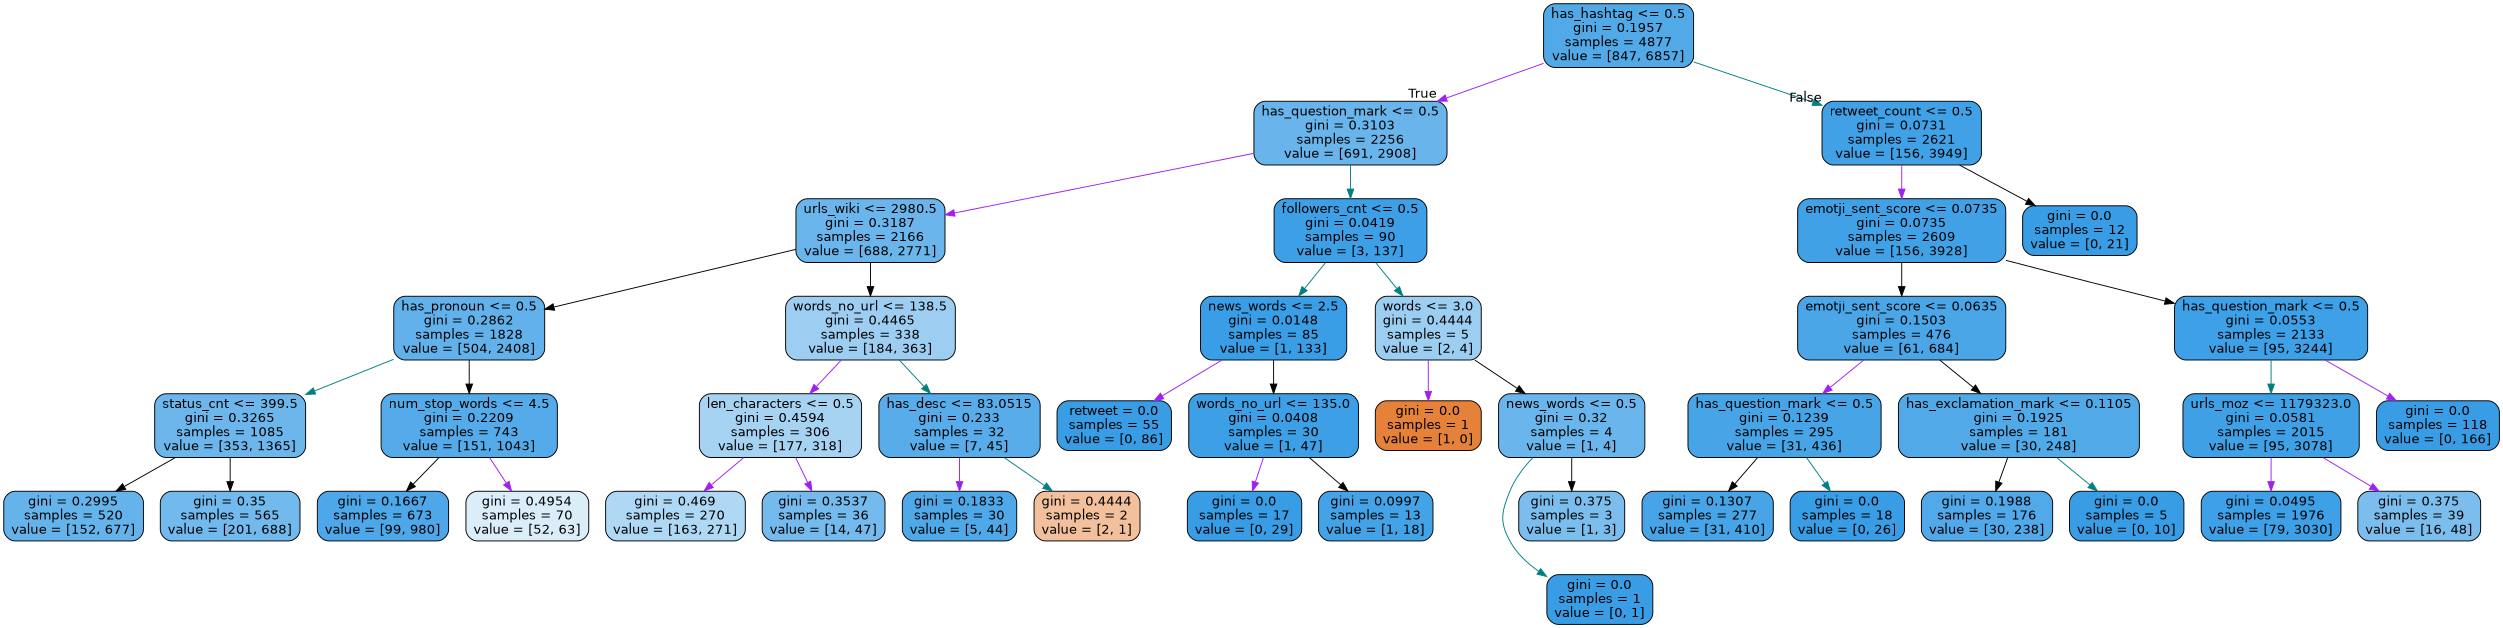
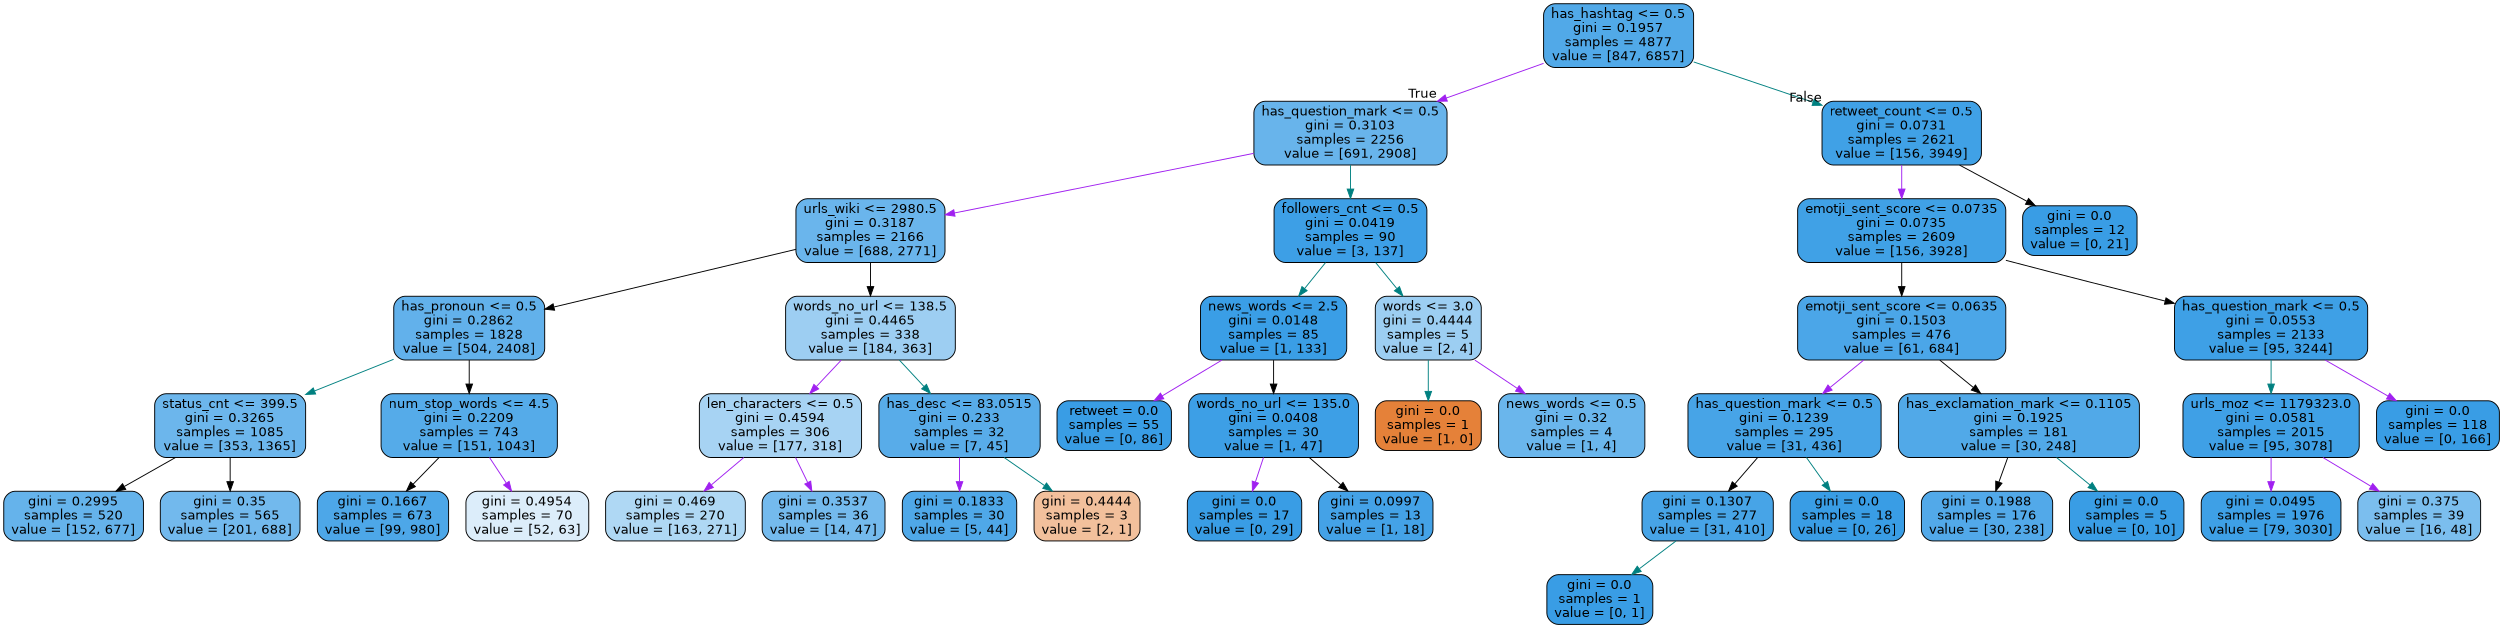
(1496, 374) -> (1496, 374)
(1428, 376) -> (1428, 376)
(1087, 516) -> (1087, 516)
(1572, 516) -> none
(1503, 517) -> (1658, 555)
